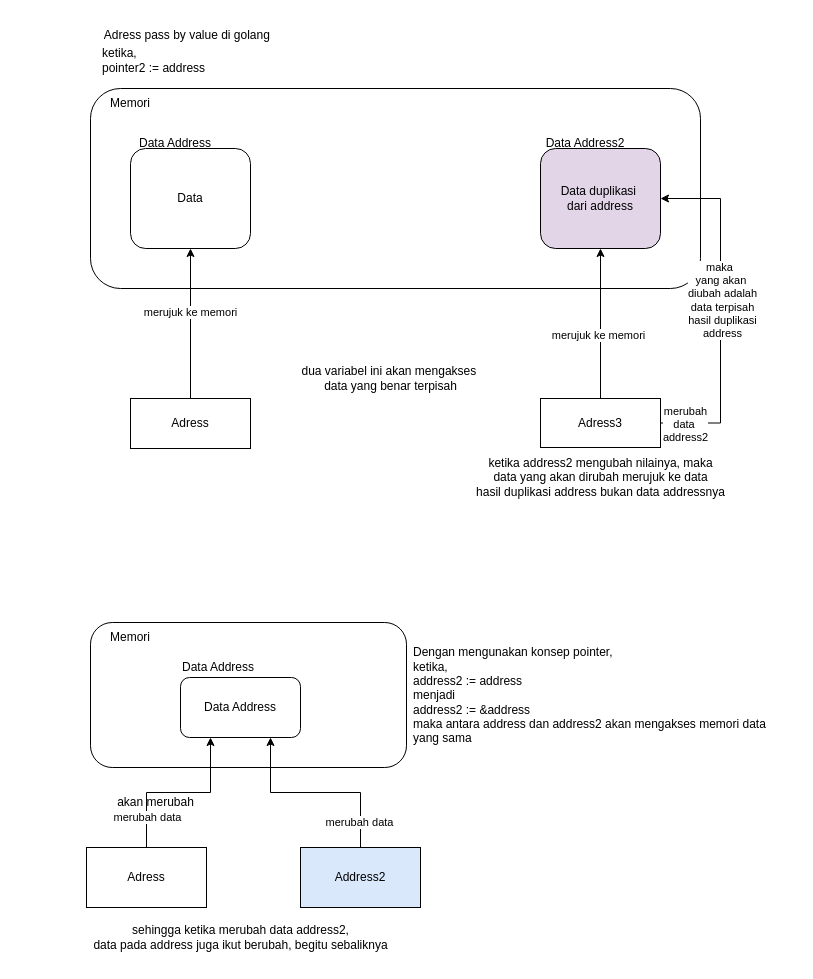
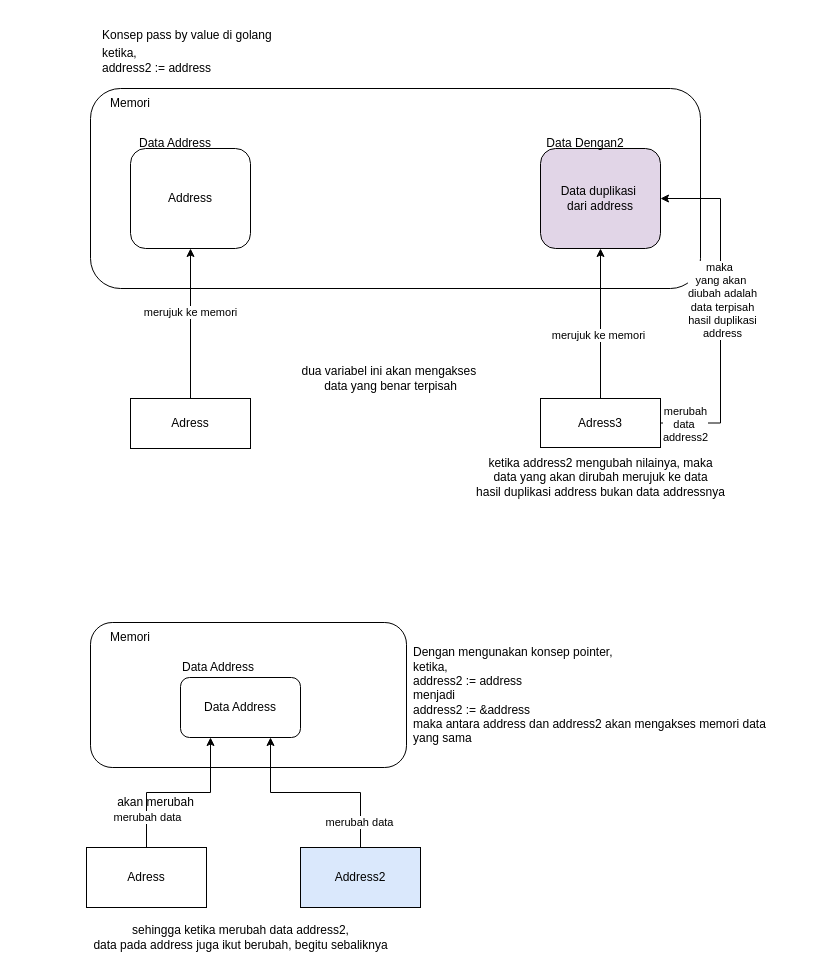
(189, 36) -> (189, 36)
(160, 61) -> (162, 61)
(586, 144) -> (586, 144)
(191, 199) -> (191, 199)
